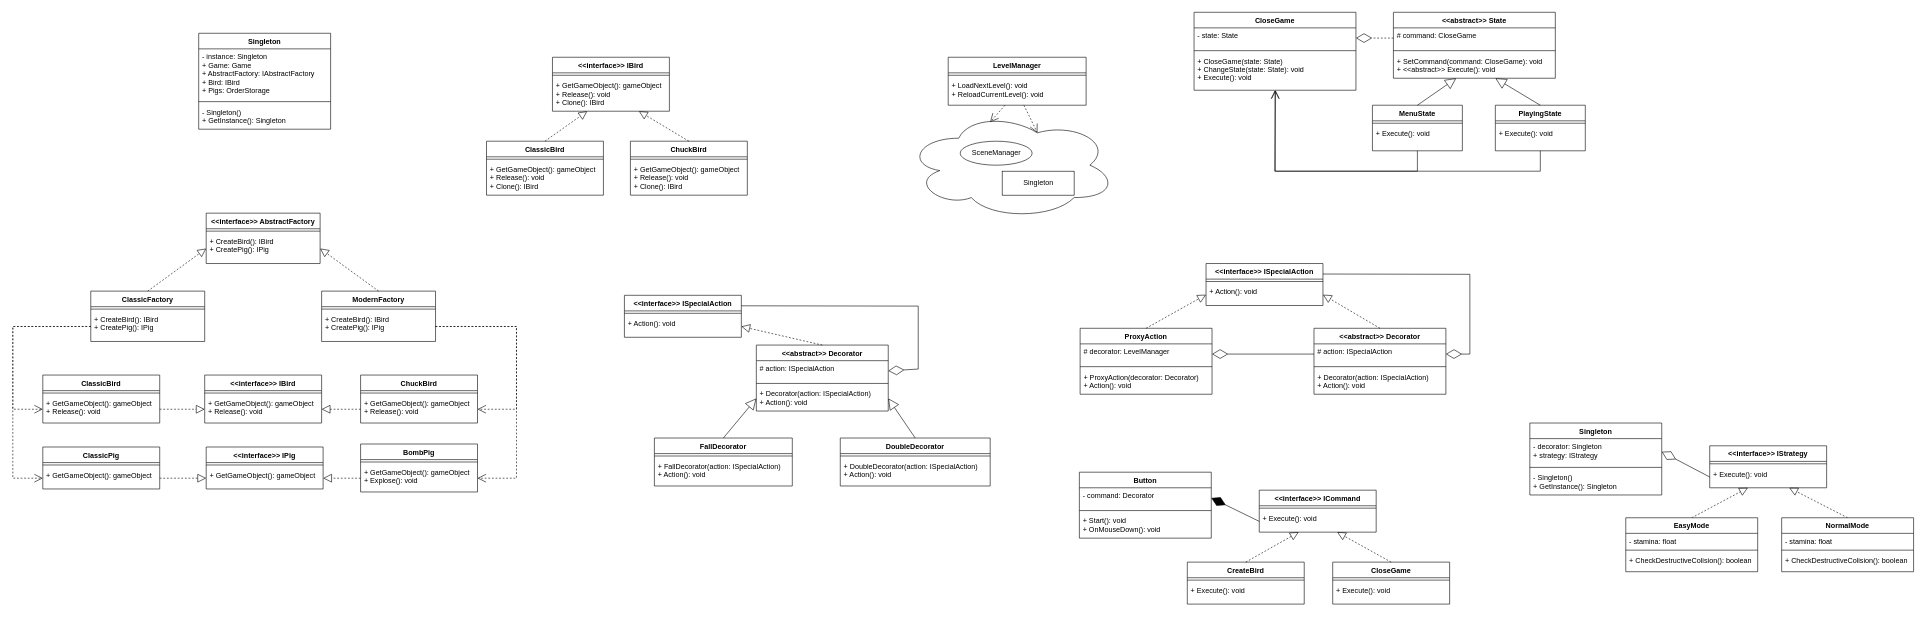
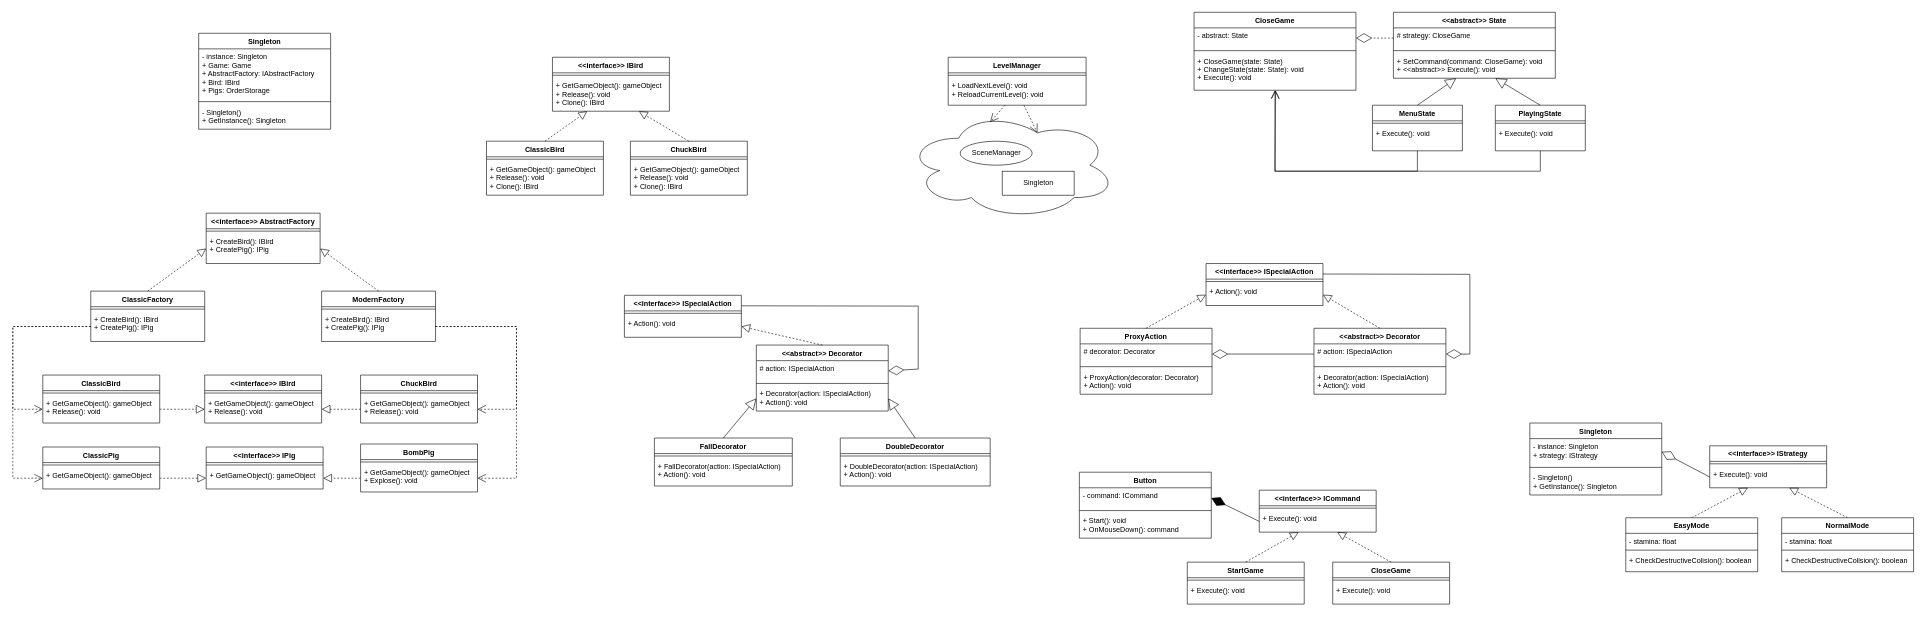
(1223, 36) -> (1229, 36)
(1434, 36) -> (1436, 36)
(1130, 352) -> (1125, 352)
(1573, 447) -> (1570, 447)
(1120, 496) -> (1118, 496)
(1109, 521) -> (1109, 521)
(1246, 571) -> (1246, 571)
